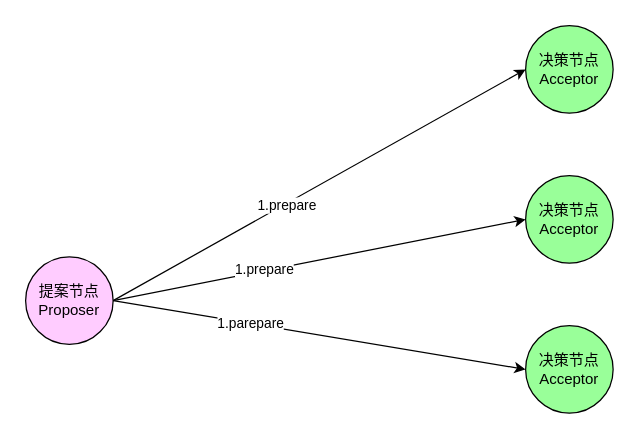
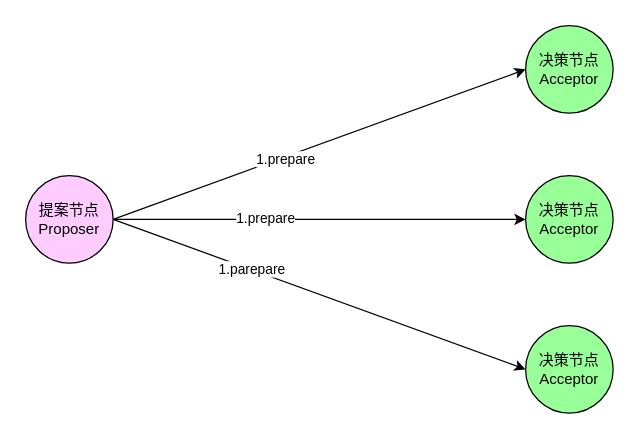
(69, 301) -> (69, 219)
